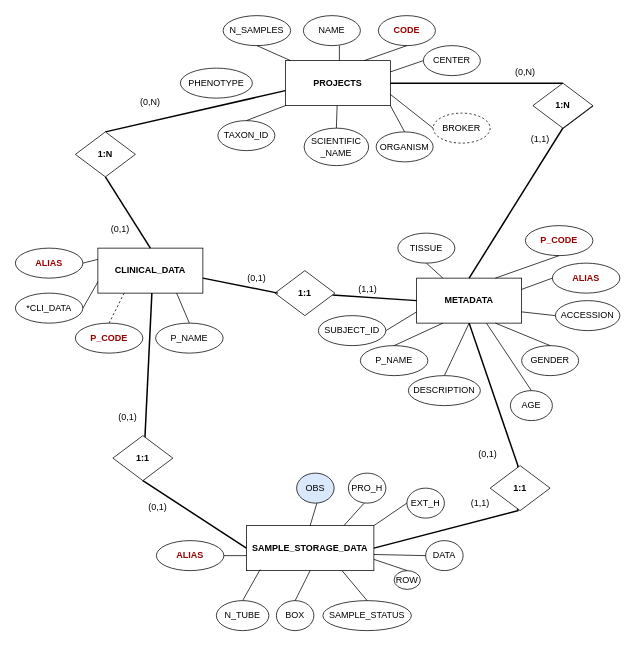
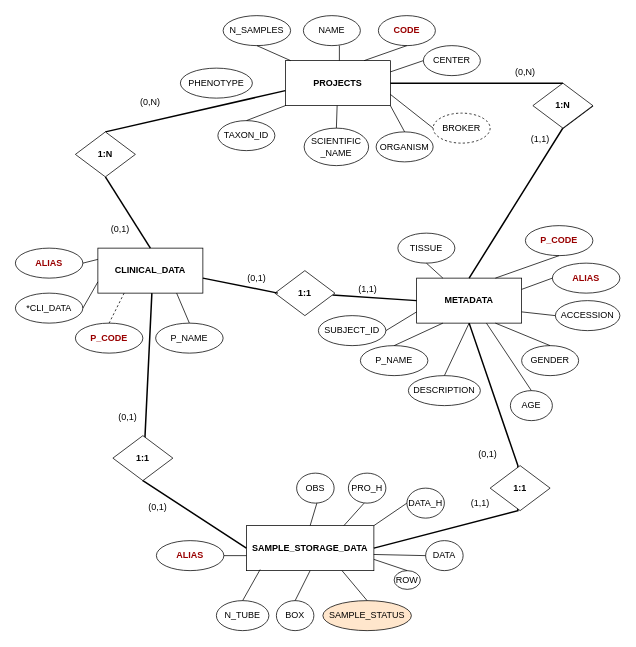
(315, 488) -> (315, 488)
(426, 503) -> (426, 503)
(367, 615) -> (367, 615)
